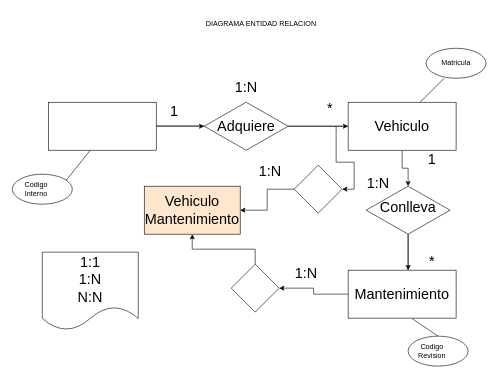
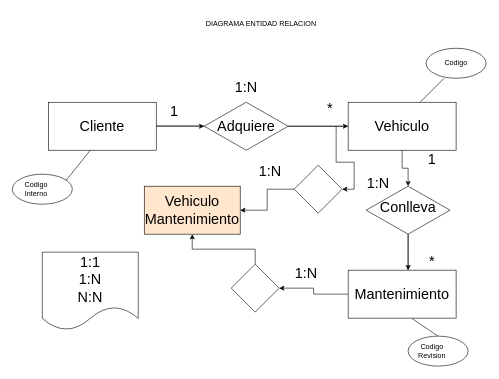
(456, 63) -> (456, 63)
none -> (102, 126)
